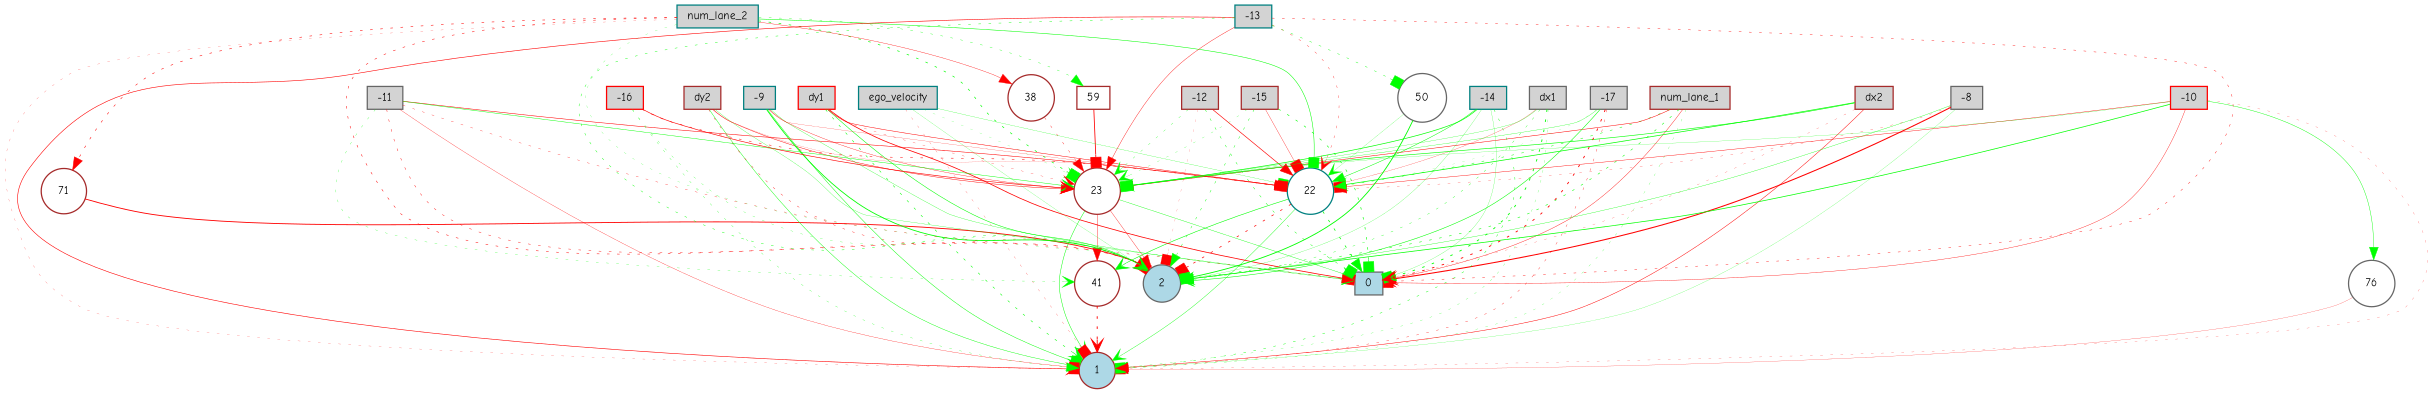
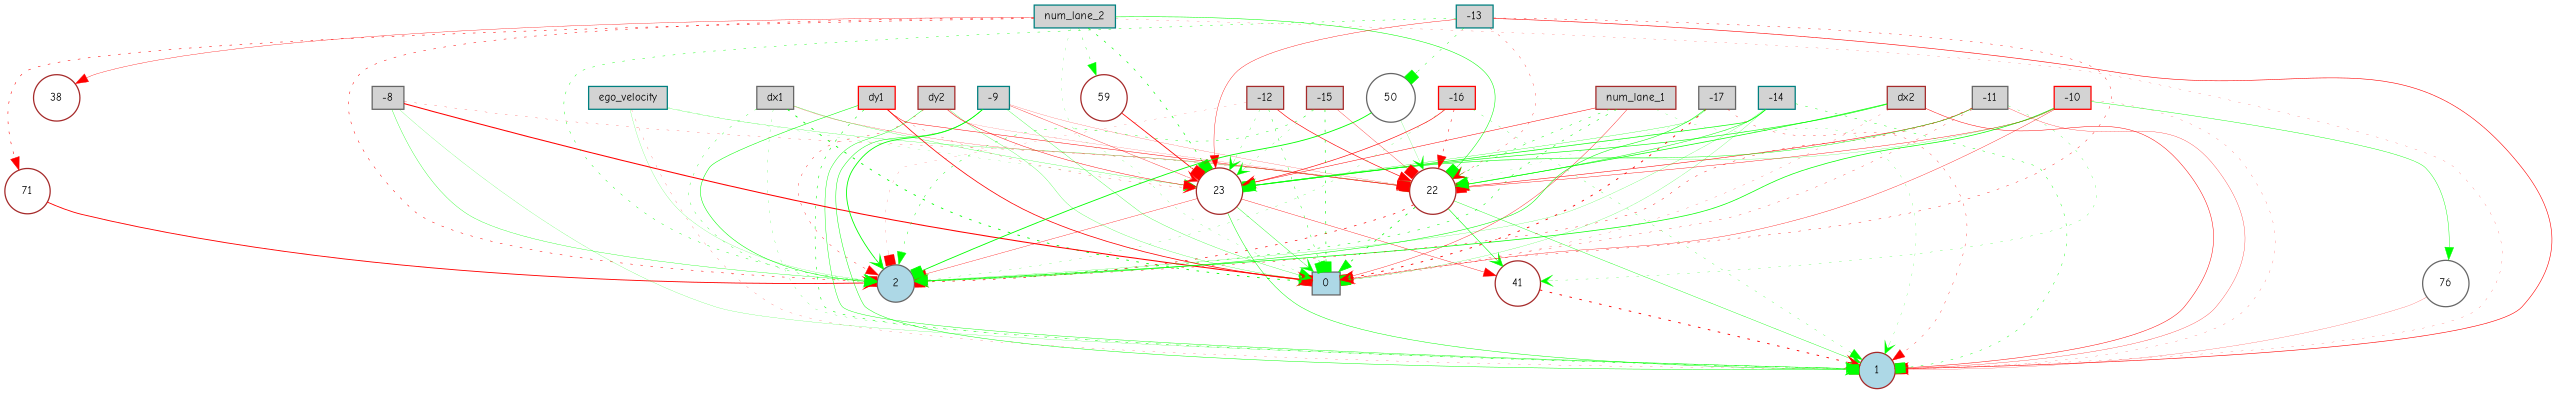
(1093, 98) -> (1104, 98)
(1065, 146) -> none
(1310, 191) -> (1433, 191)
